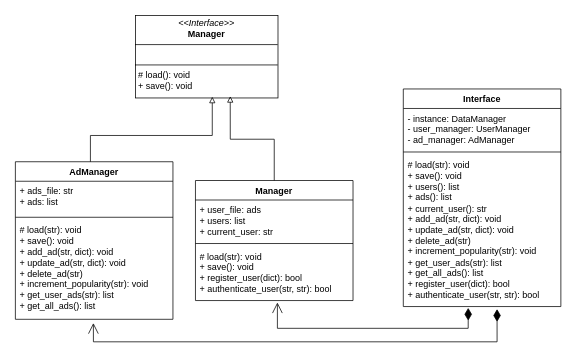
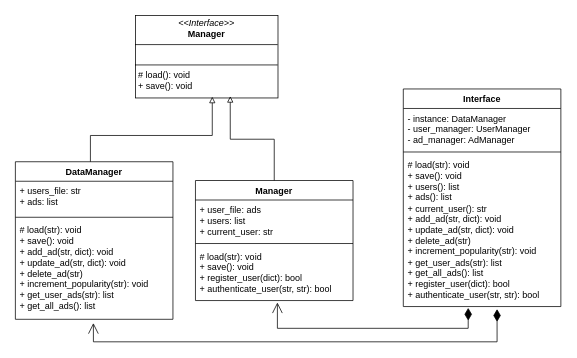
(94, 172) -> (94, 172)
(52, 197) -> (57, 197)
